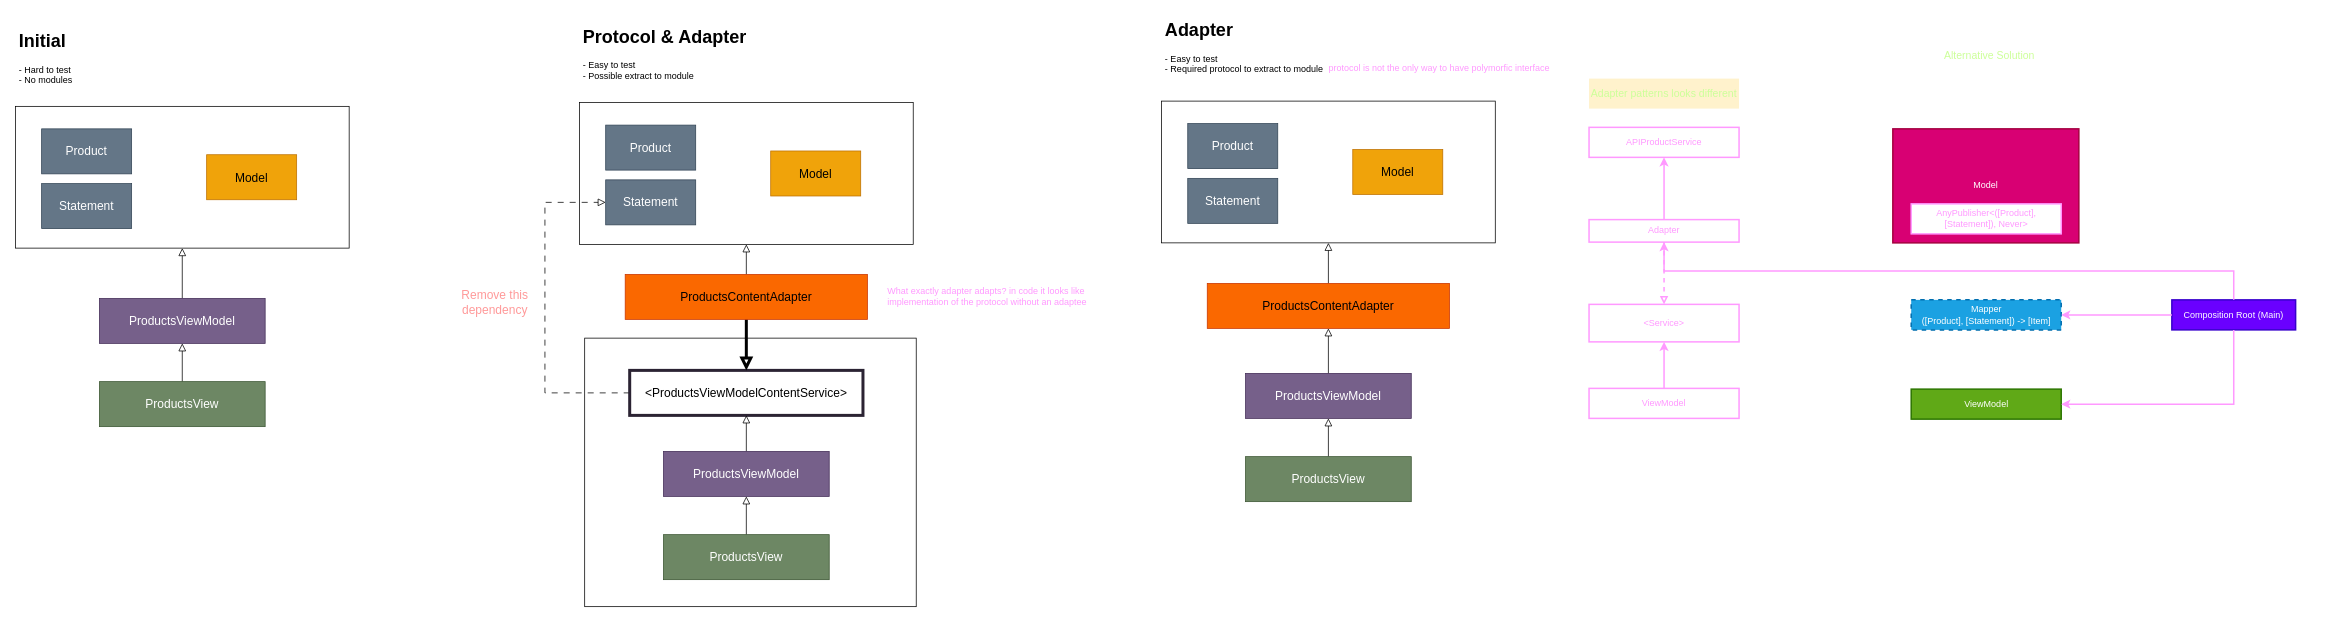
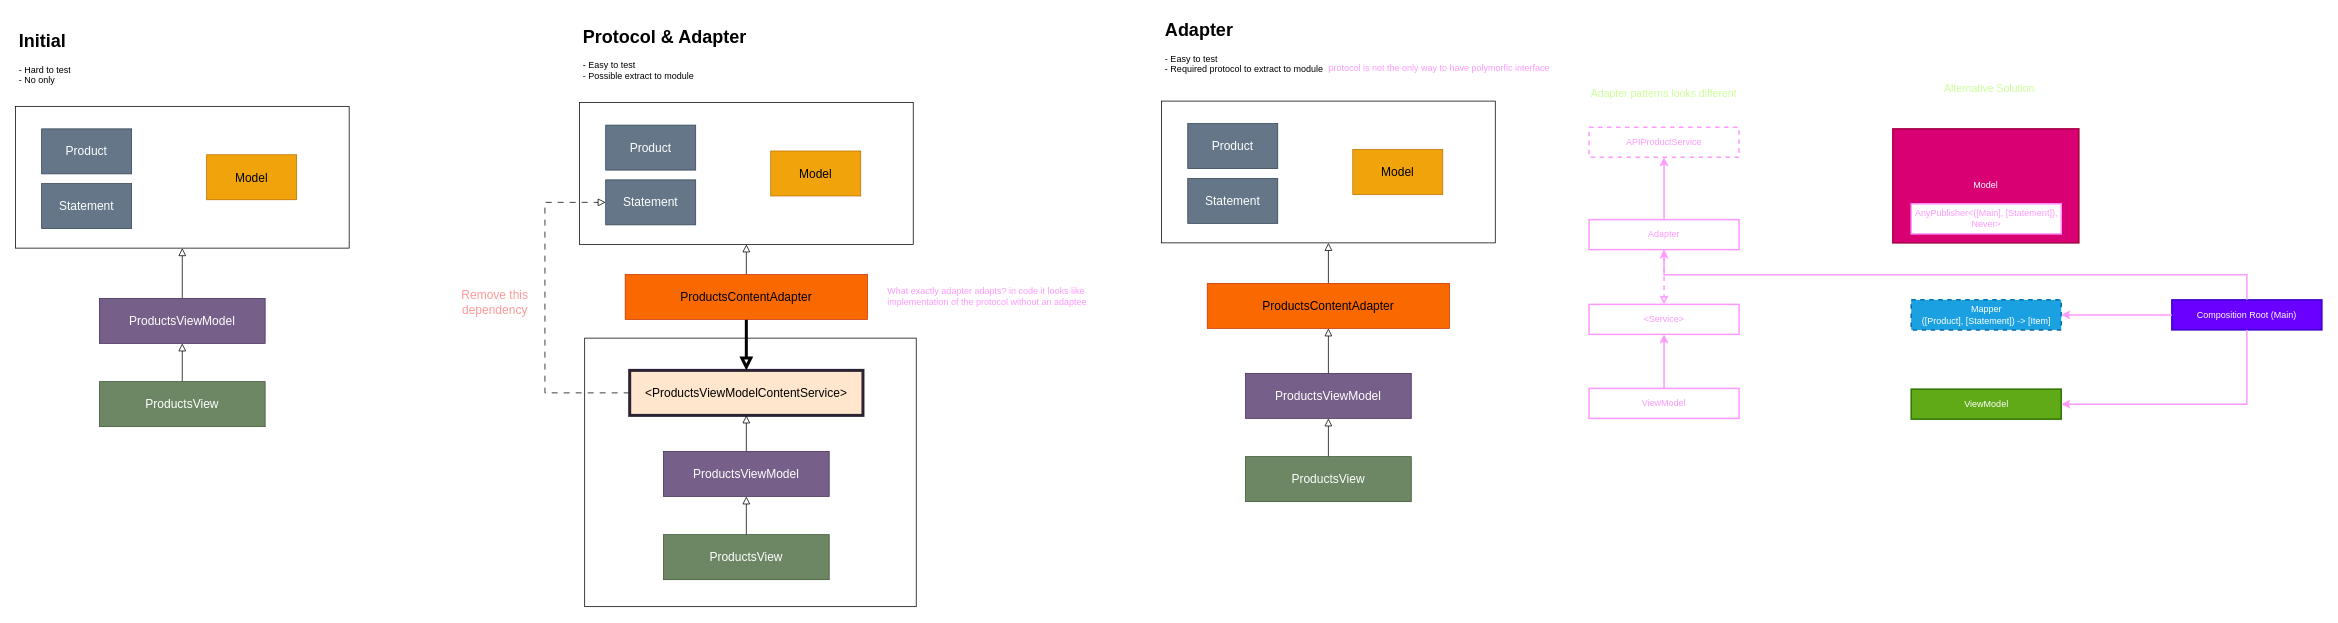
(51, 35) -> (51, 35)
(1989, 55) -> (1989, 89)
(1664, 93) -> (1664, 93)
(1664, 142) -> (1664, 142)
(1986, 219) -> (1986, 219)
(1664, 231) -> (1664, 234)
(2234, 315) -> (2247, 315)
(1664, 323) -> (1664, 319)
(746, 393) -> (746, 393)
